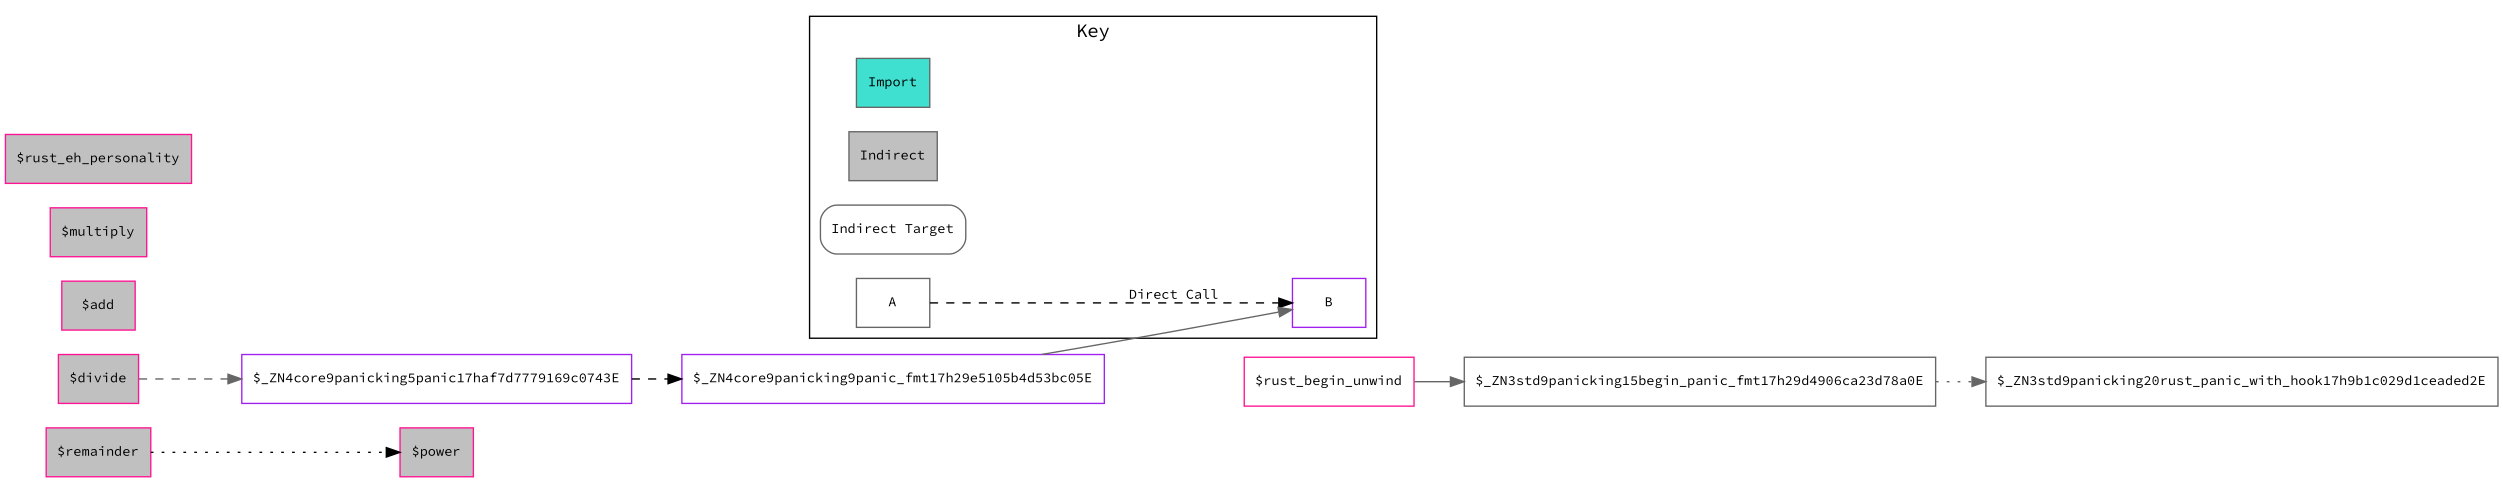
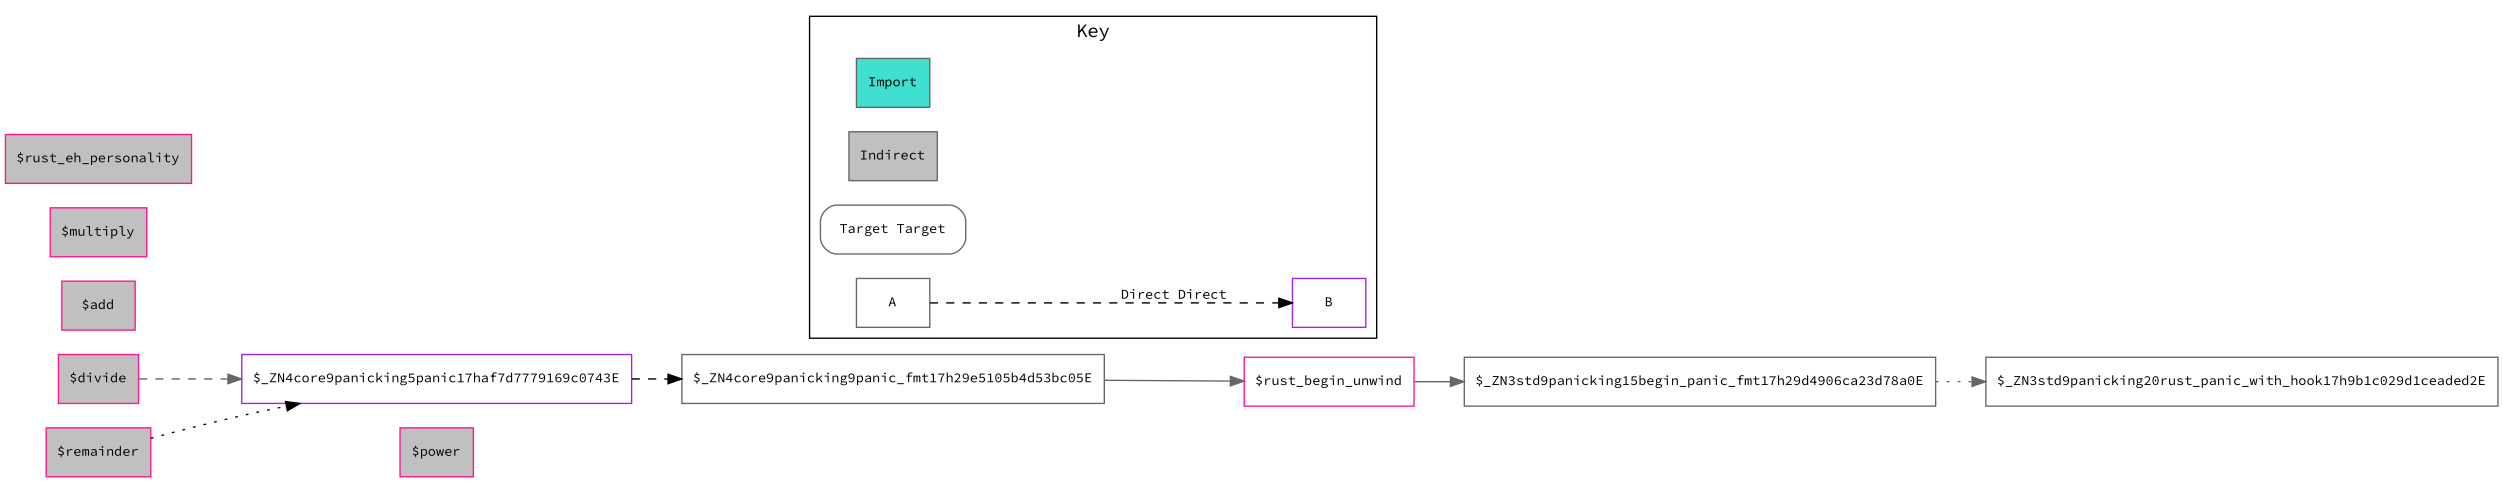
(893, 230) -> (893, 230)
(1174, 295) -> (1174, 295)
(1184, 329) -> (1167, 381)
(893, 379) -> (893, 379)
(268, 452) -> (218, 421)
